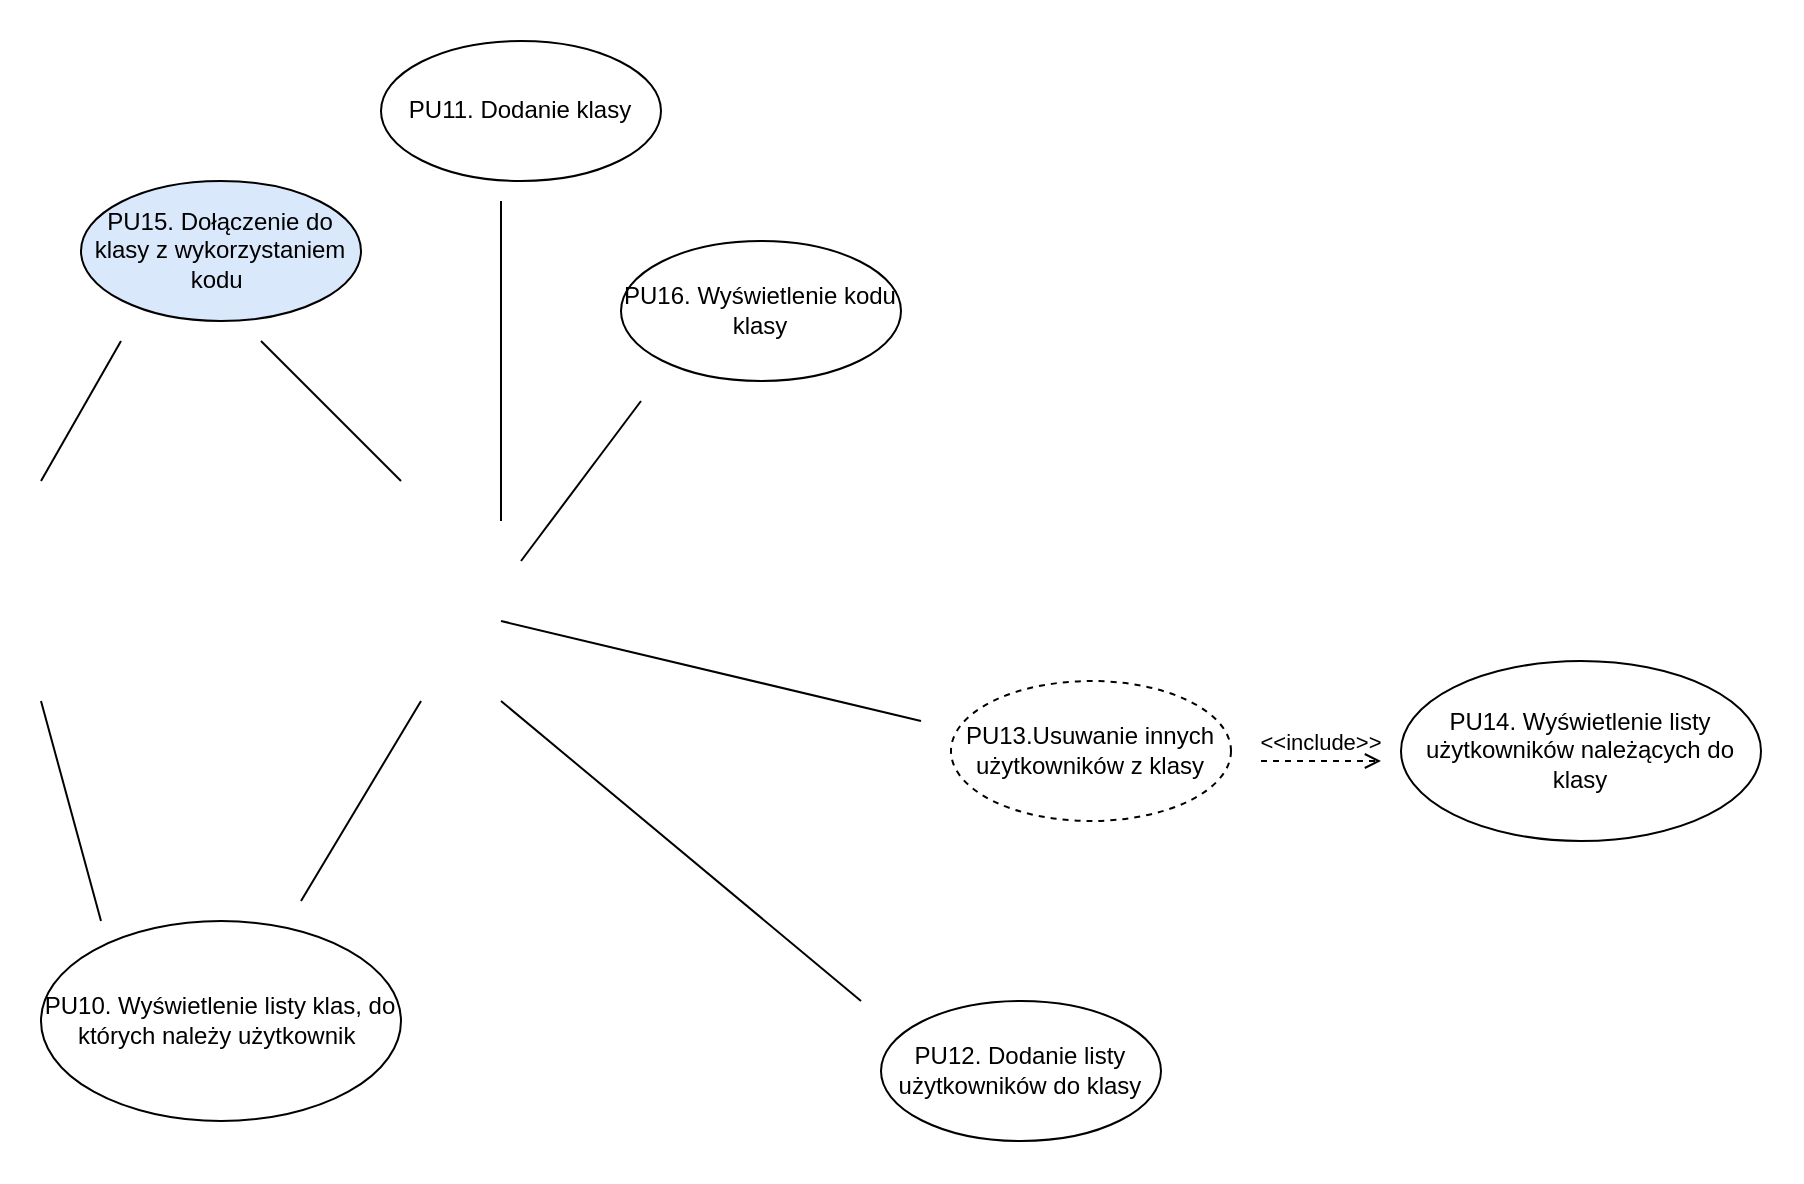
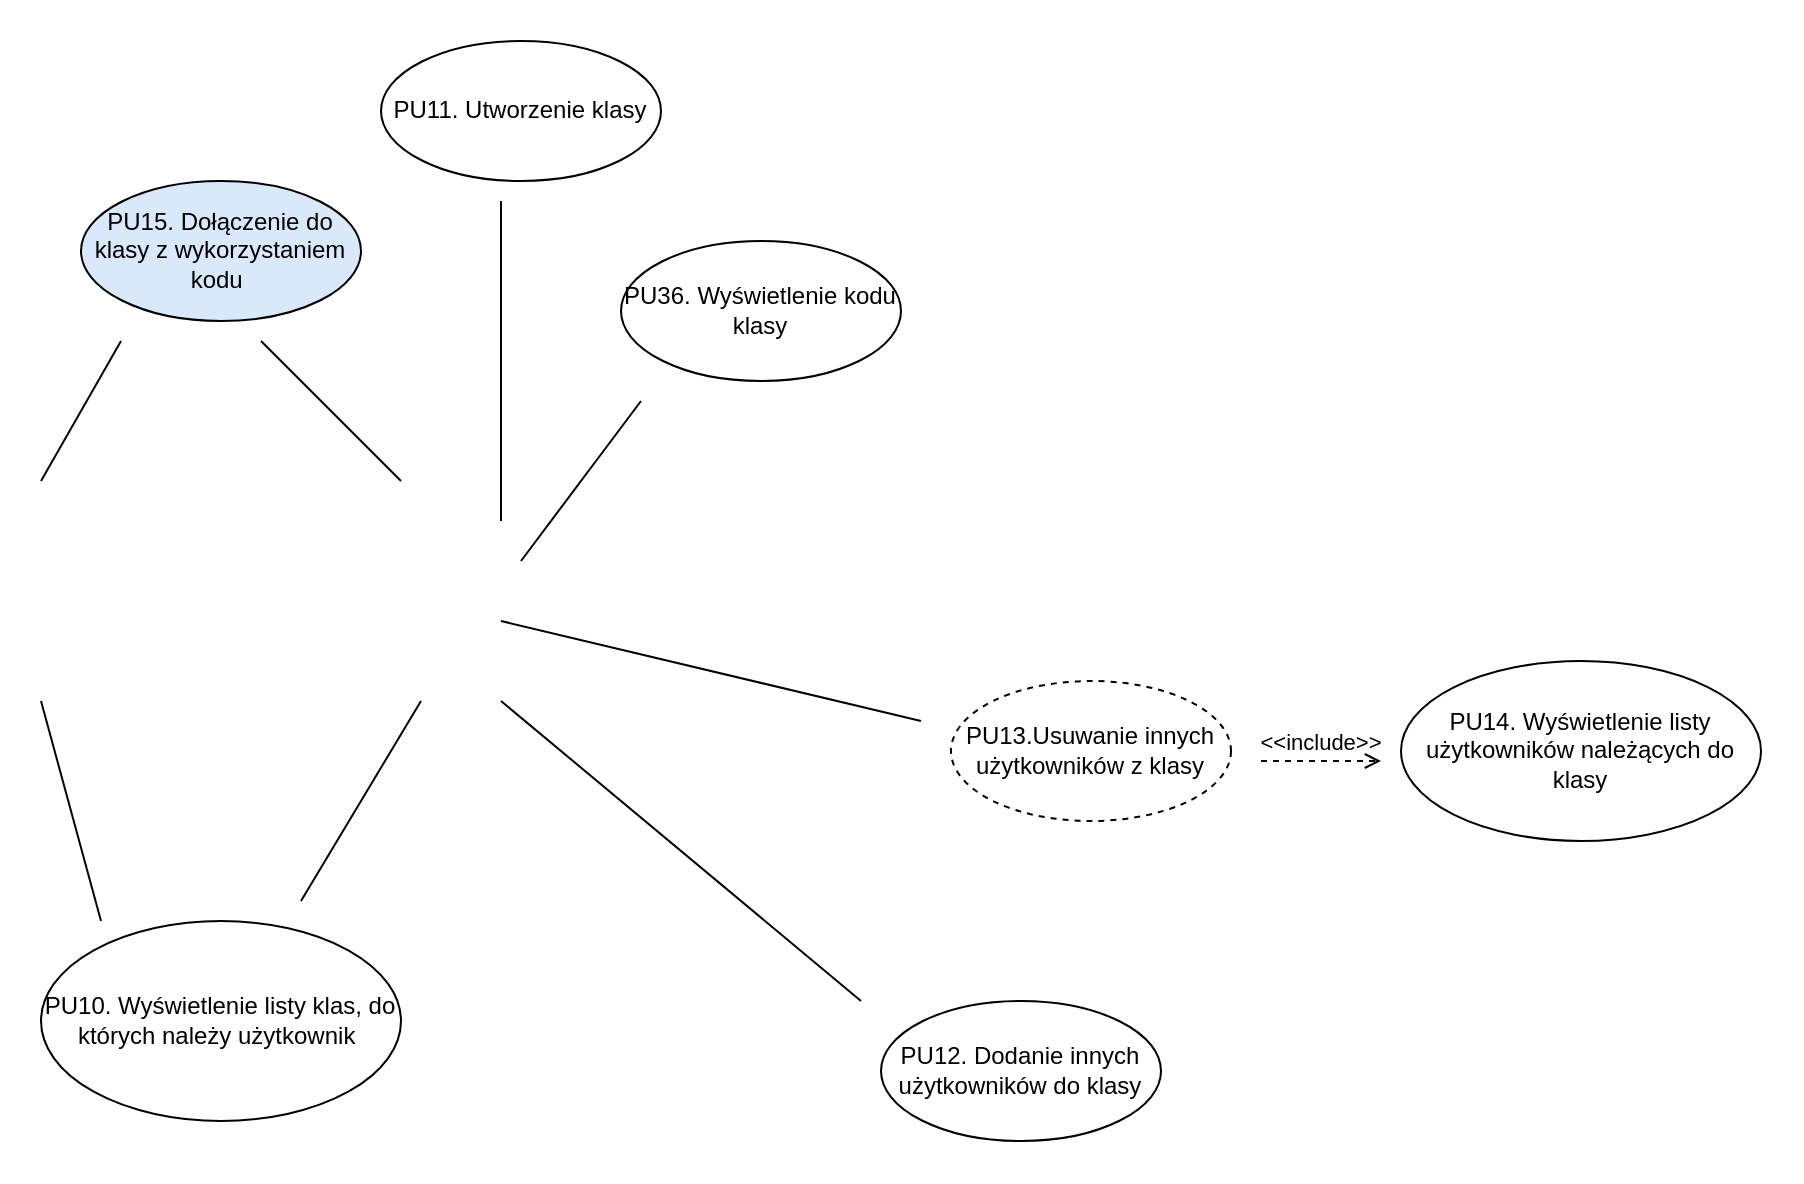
(521, 111) -> (521, 111)
(761, 311) -> (761, 311)
(1021, 1071) -> (1021, 1071)
